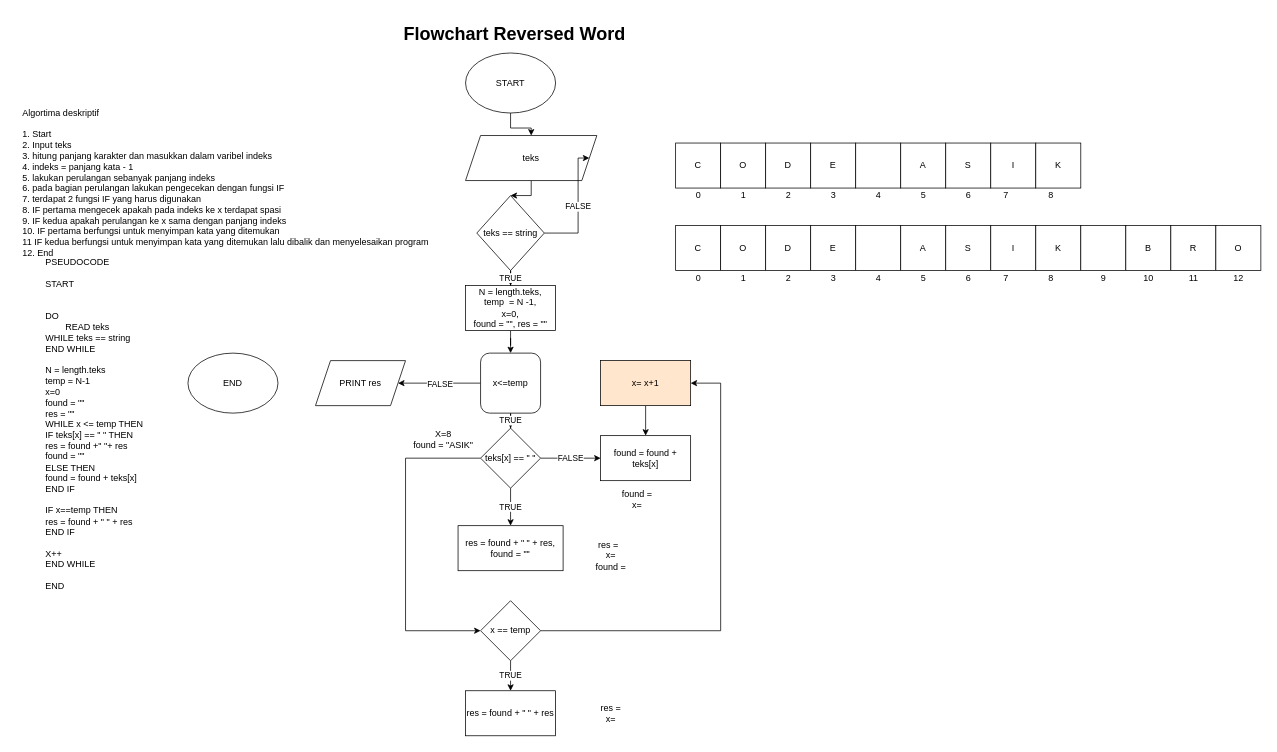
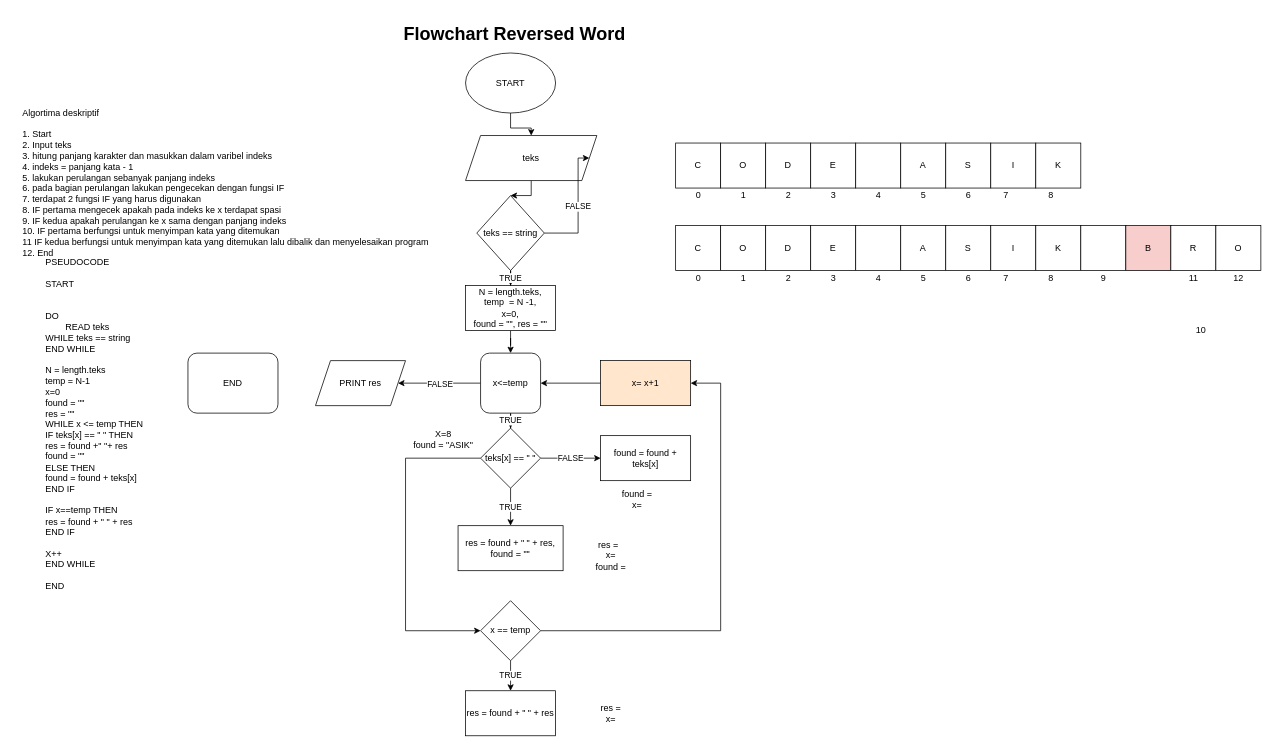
(1148, 248) -> (1148, 248)
(1148, 278) -> (1200, 330)
(233, 383) -> (233, 383)
(645, 417) -> (547, 383)
